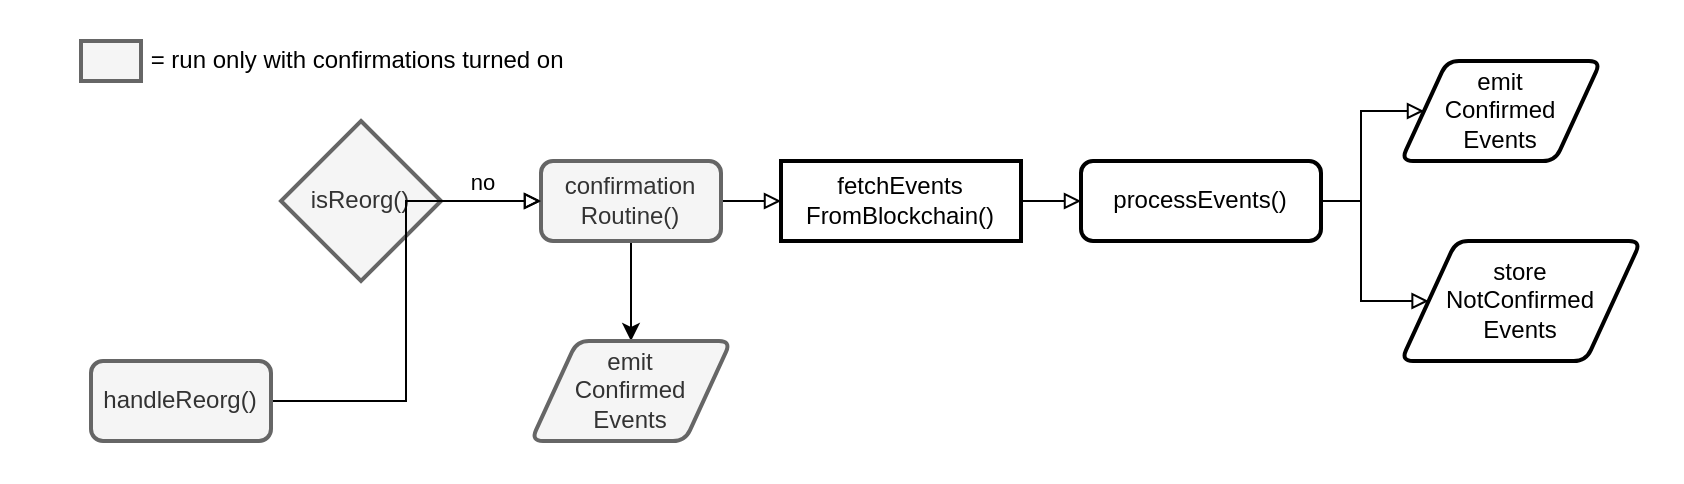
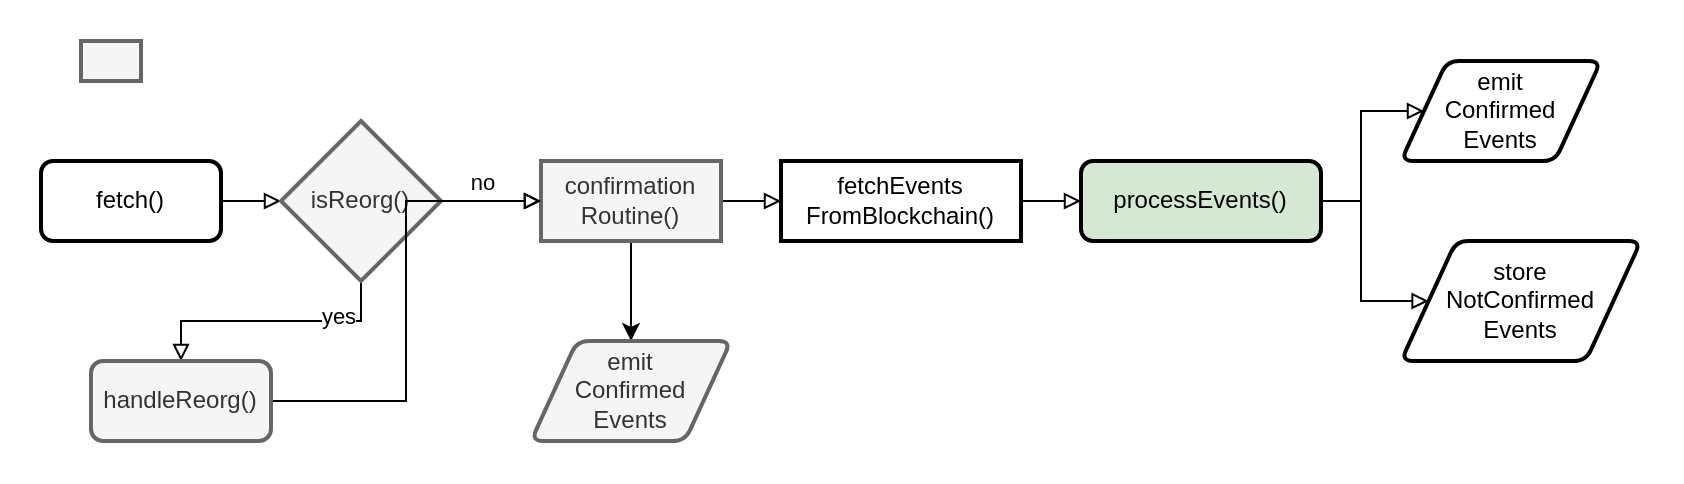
(361, 61) -> none
none -> (131, 201)
none -> (242, 201)
(631, 201) -> (631, 201)
(1201, 201) -> (1201, 201)
none -> (280, 321)
